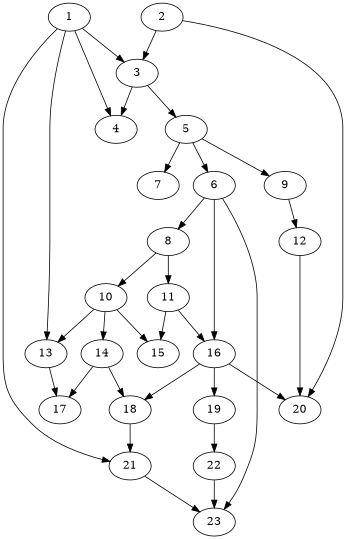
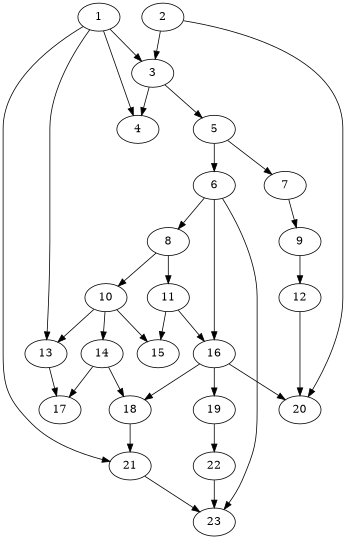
(232, 155) -> (292, 210)
